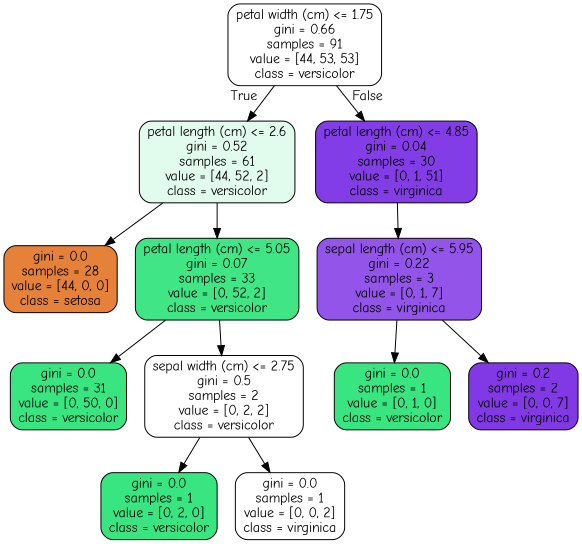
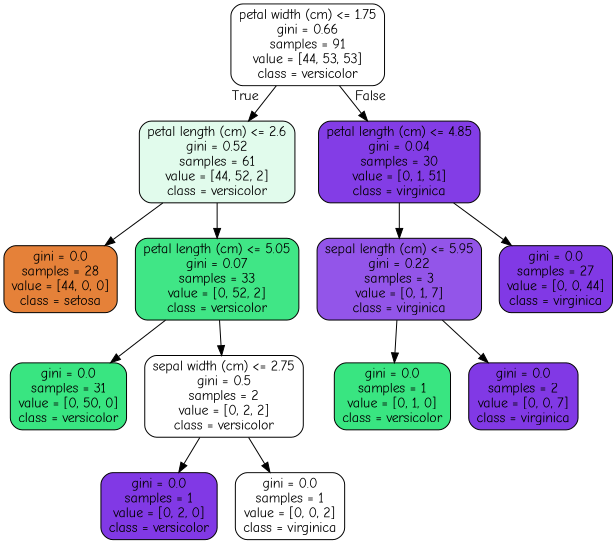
none -> (556, 279)
(523, 396) -> (523, 396)
(159, 506) -> (159, 506)
